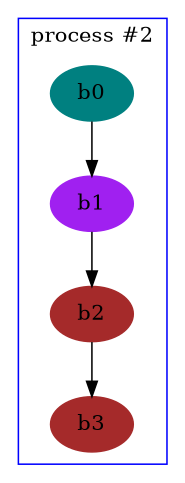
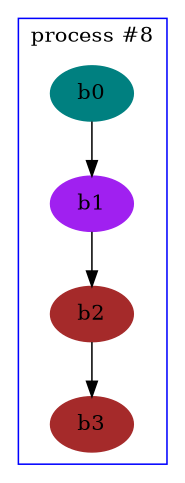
(93, 36) -> (93, 36)
